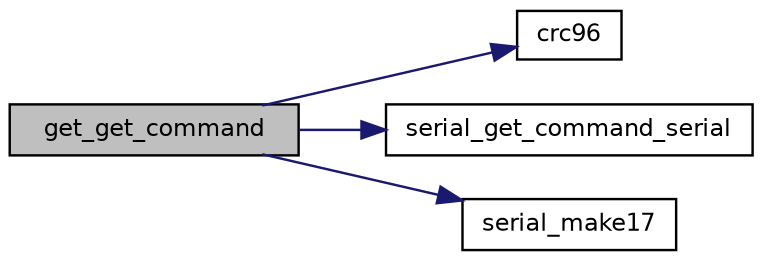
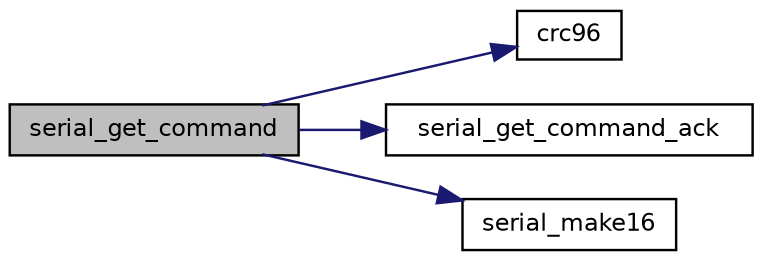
(154, 130) -> (154, 130)
(569, 130) -> (569, 130)
(569, 225) -> (569, 225)
